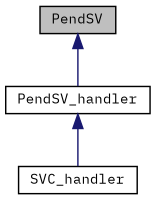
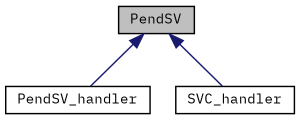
(78, 148) -> (201, 65)
